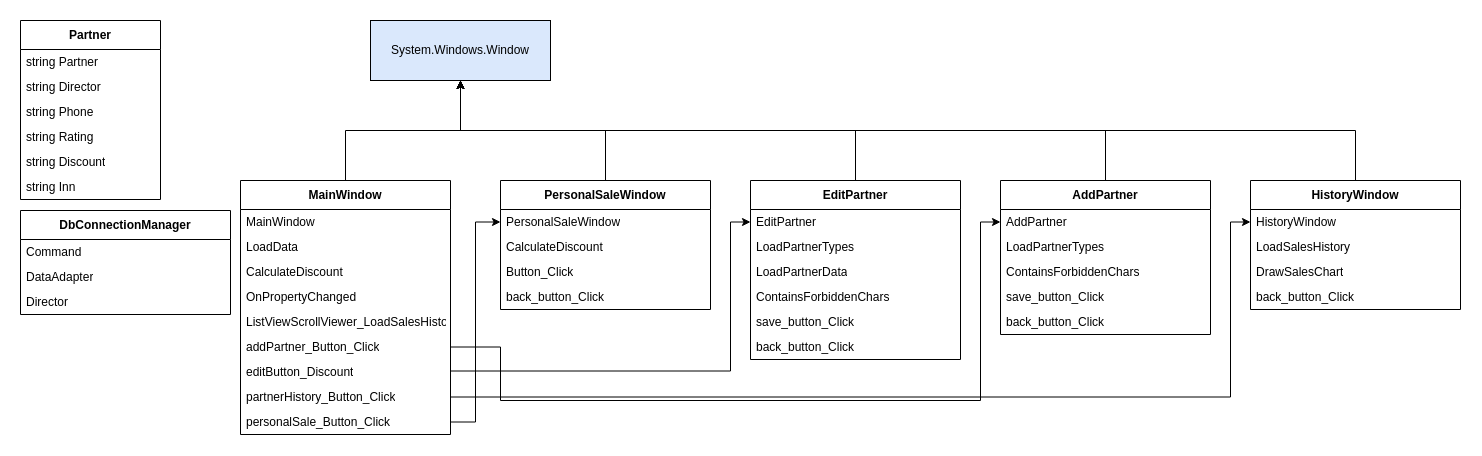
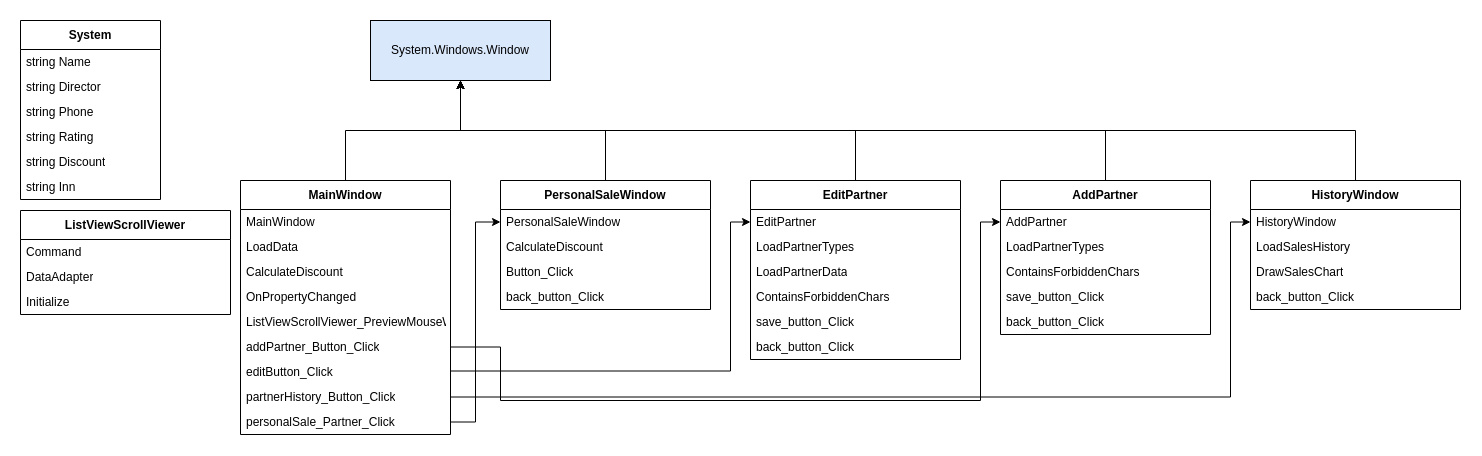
(91, 36) -> (91, 36)
(70, 63) -> (60, 63)
(126, 226) -> (126, 226)
(52, 303) -> (54, 303)
(347, 323) -> (347, 323)
(307, 373) -> (296, 373)
(324, 423) -> (328, 423)
